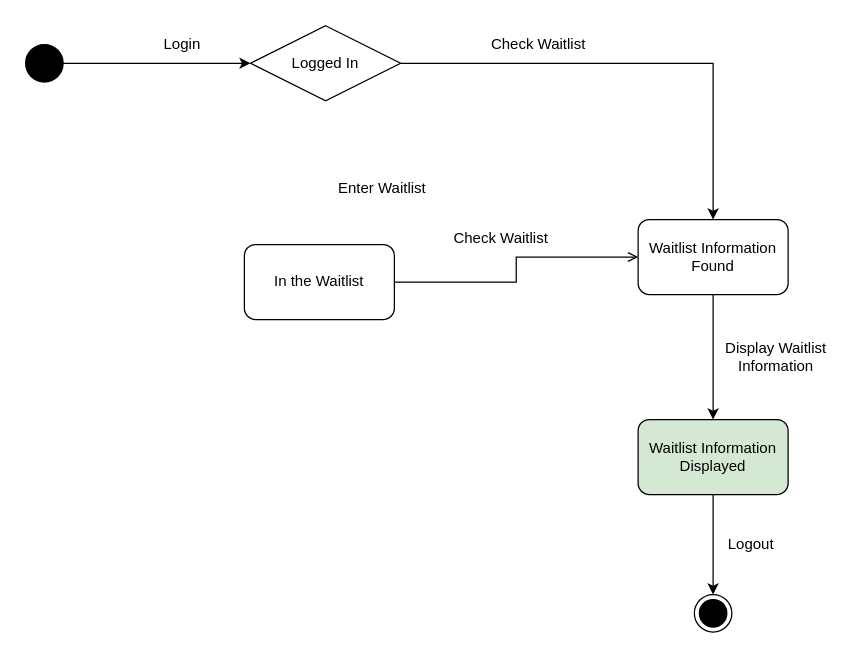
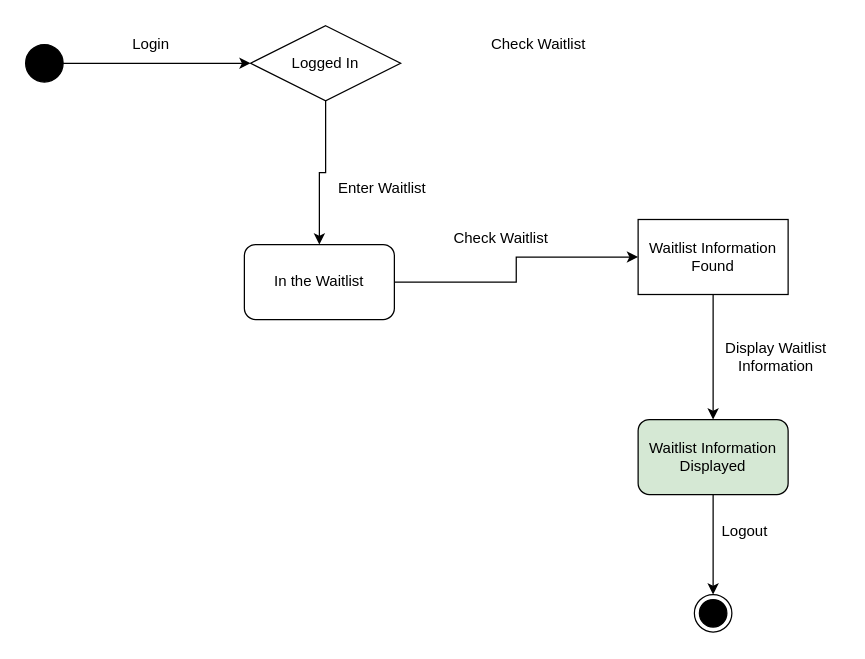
(182, 44) -> (151, 44)
(631, 63) -> none
none -> (326, 171)
(629, 257) -> (628, 257)
(713, 257) -> (713, 257)
(751, 544) -> (744, 532)
